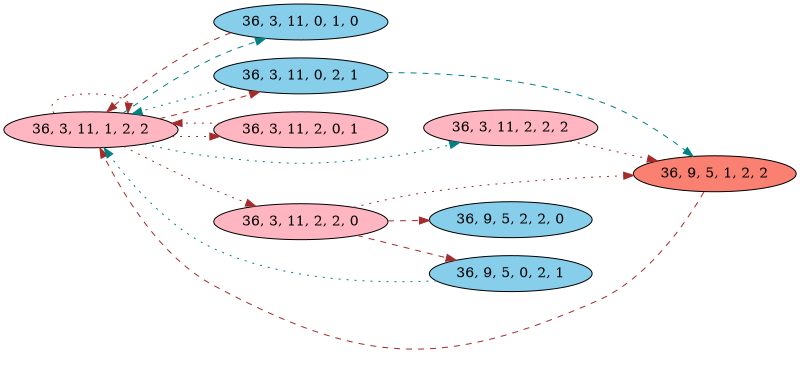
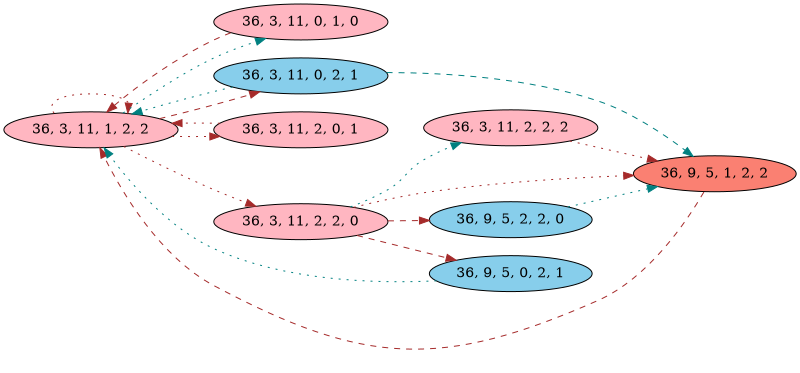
(301, 22) -> (301, 22)
(187, 72) -> (187, 72)
(297, 163) -> (402, 178)
none -> (608, 198)
